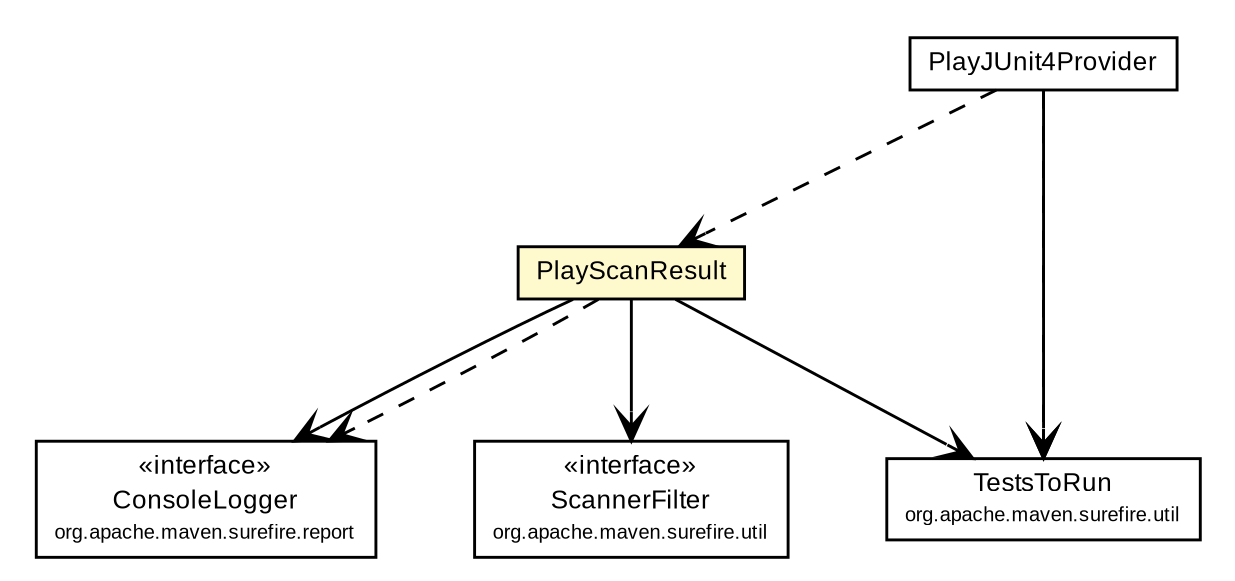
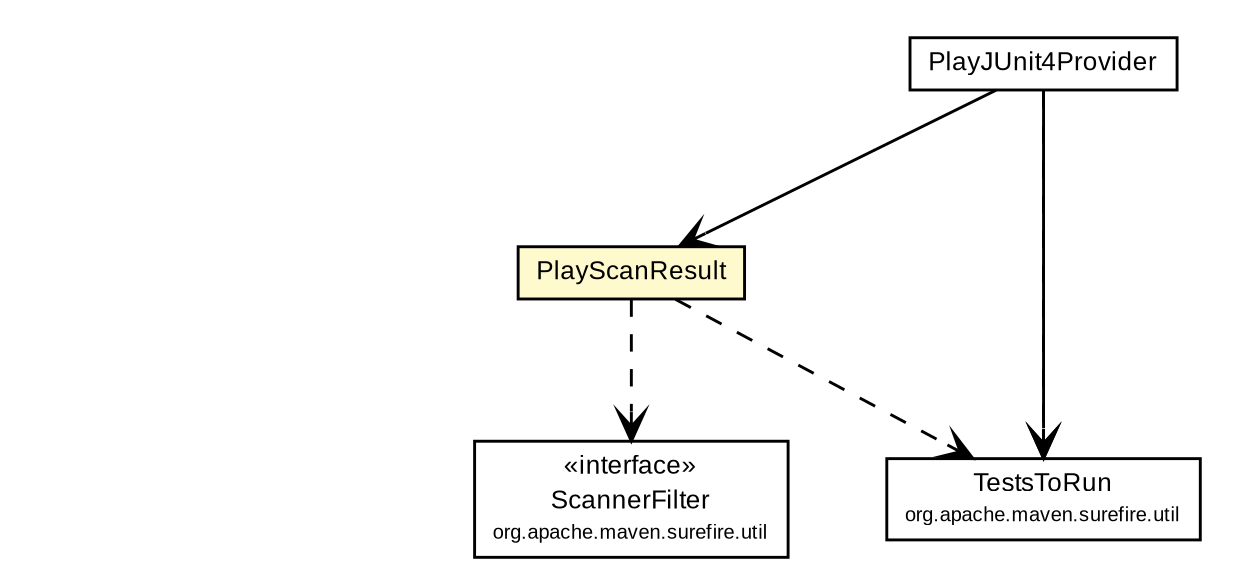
(851, 162) -> (851, 162)
(631, 355) -> (631, 355)
(811, 372) -> (811, 372)
(205, 499) -> none
